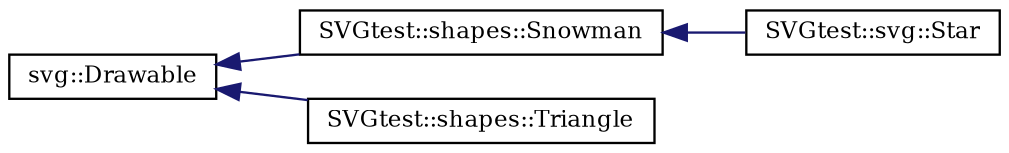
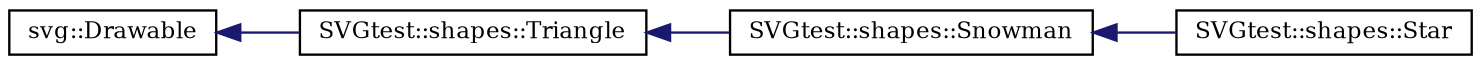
(873, 33) -> (1324, 33)
(270, 58) -> (700, 33)
